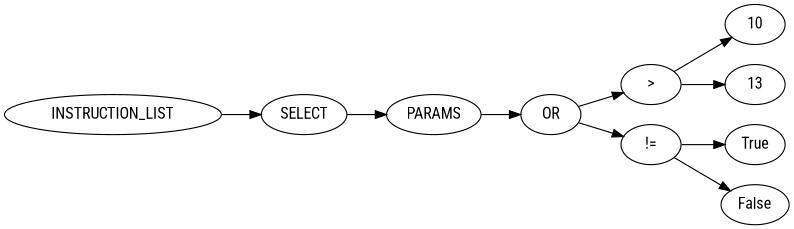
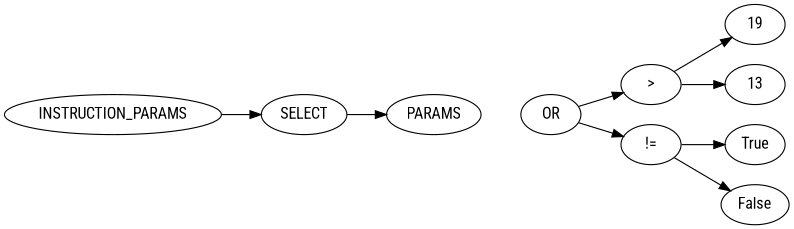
(755, 24) -> (755, 24)
(113, 115) -> (113, 115)
(495, 115) -> none
